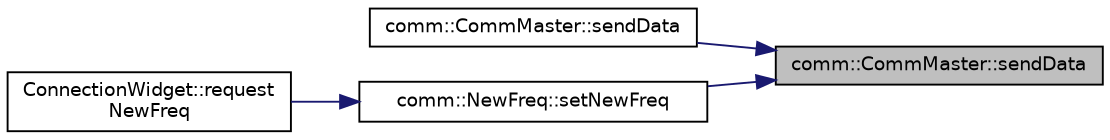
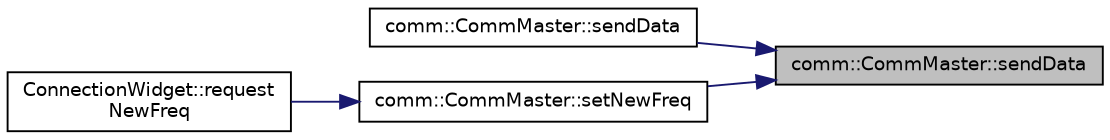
(533, 102) -> (533, 102)
